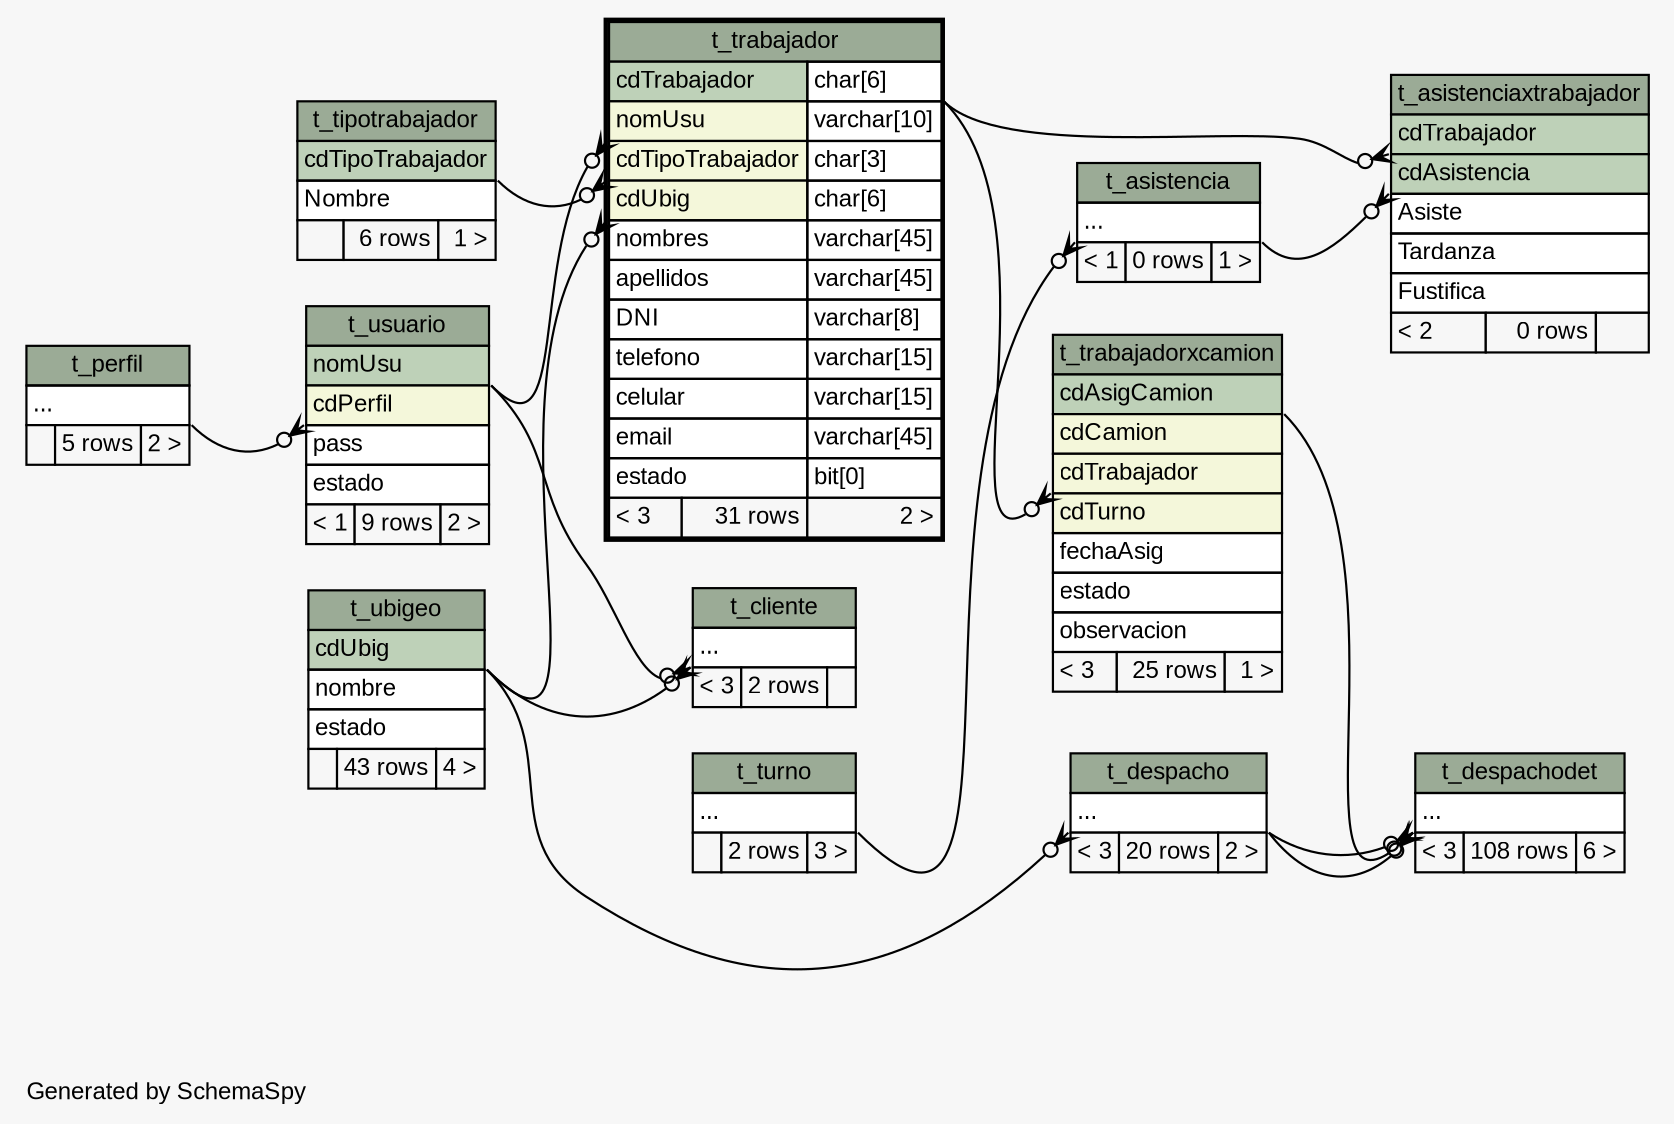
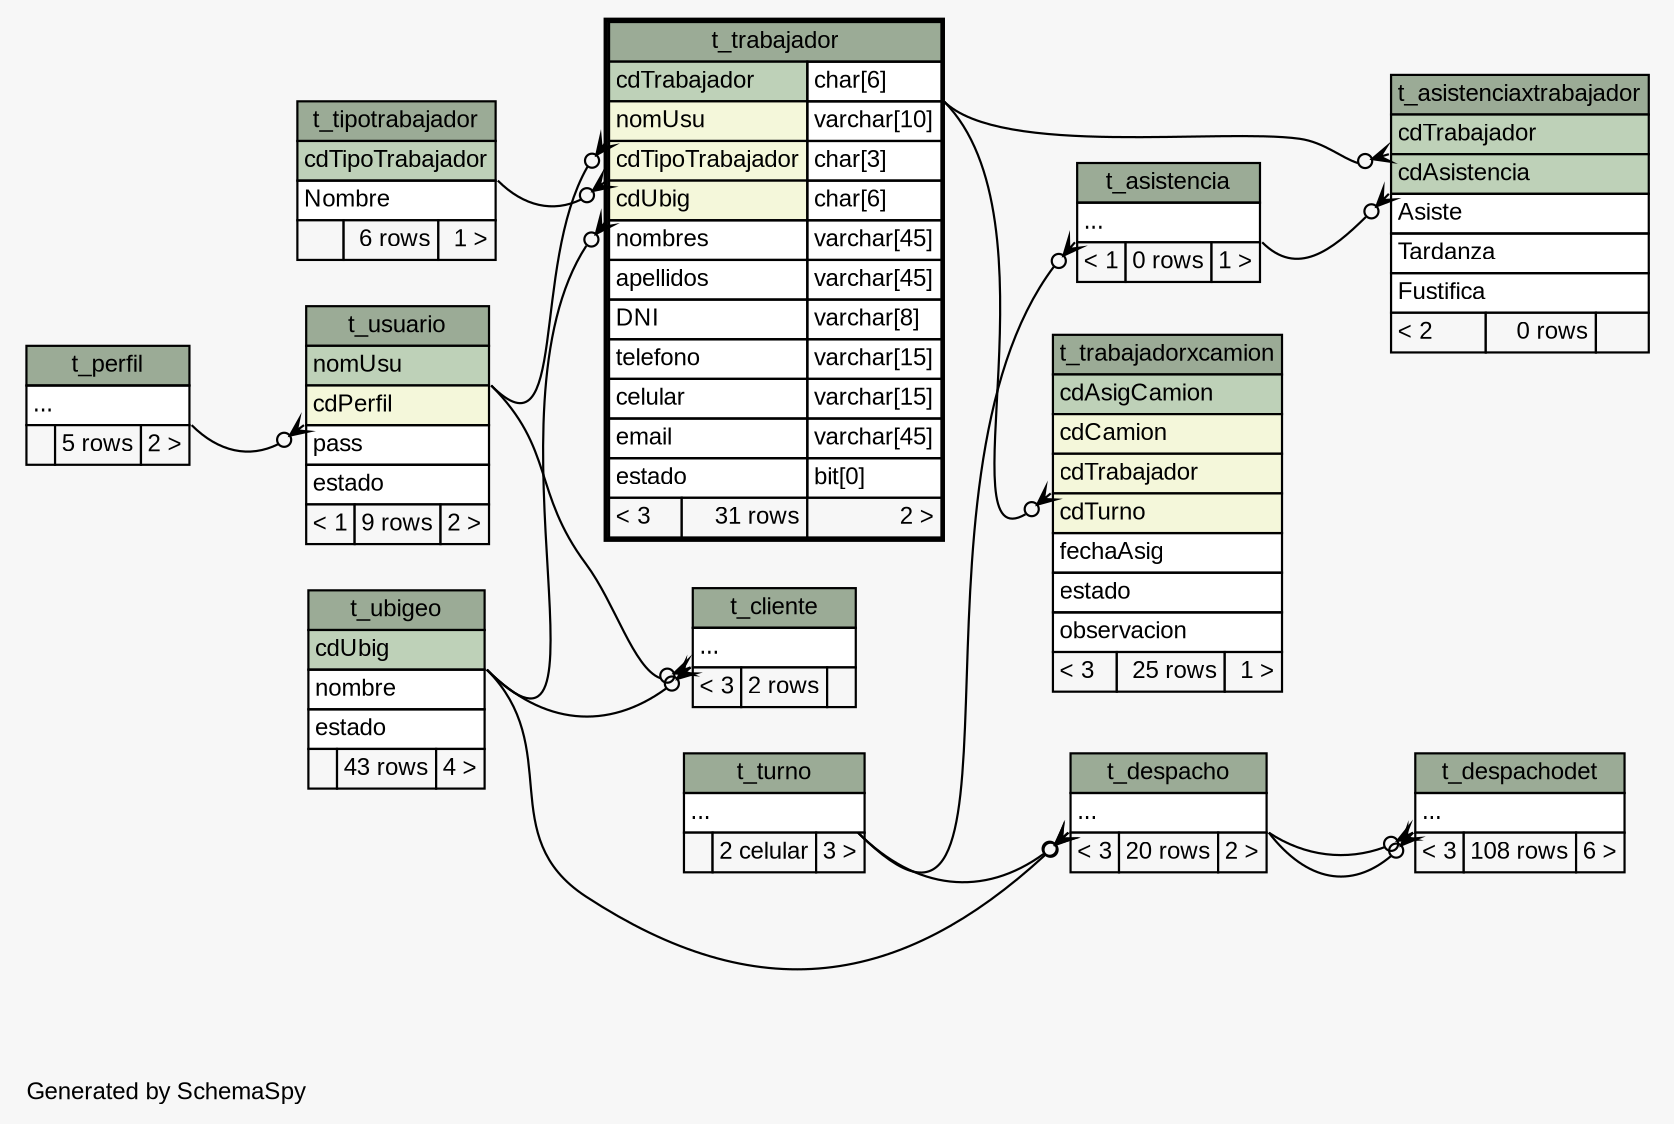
(1349, 643) -> none
(764, 851) -> (764, 851)
none -> (947, 881)
